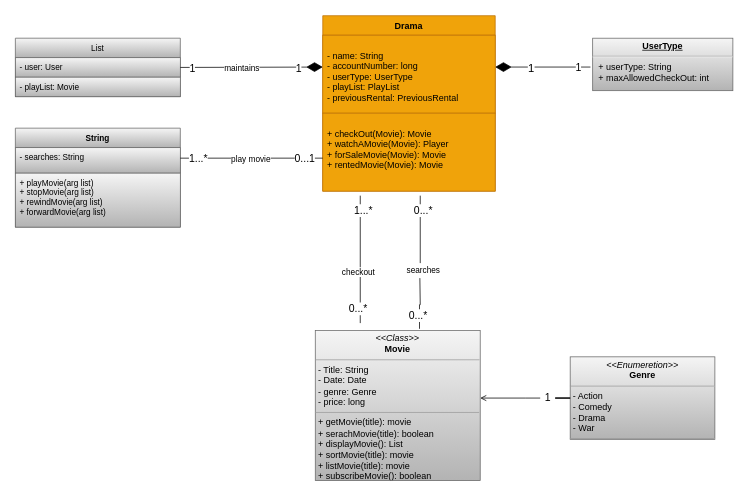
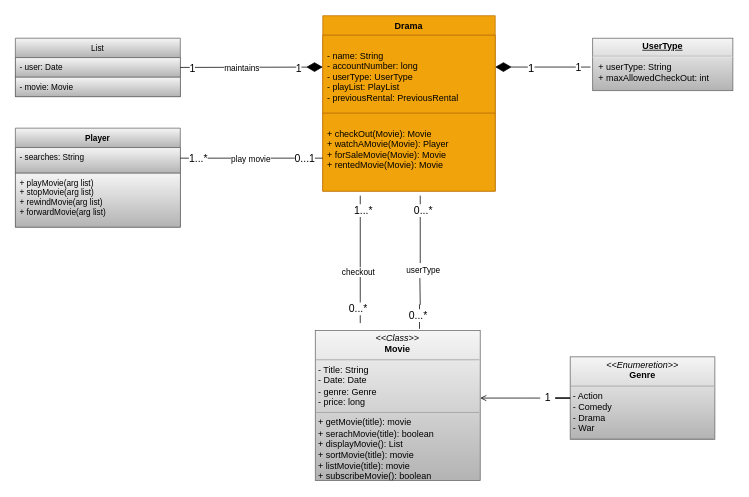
(44, 67) -> (44, 67)
(52, 87) -> (46, 87)
(98, 138) -> (98, 138)
(424, 270) -> (424, 270)
